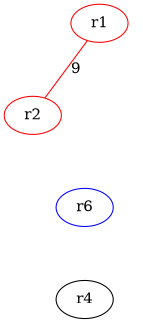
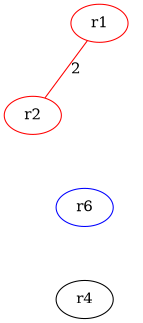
(76, 69) -> (76, 69)
